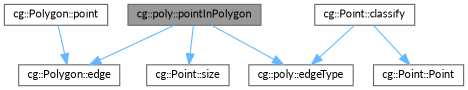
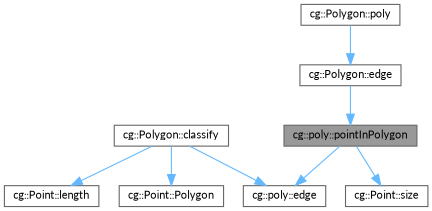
(56, 15) -> (350, 15)
(365, 15) -> (171, 136)
(137, 43) -> (350, 100)
(301, 75) -> (285, 196)
(419, 75) -> (171, 196)
none -> (52, 196)
